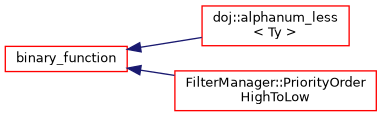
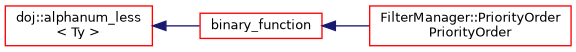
(171, 42) -> (183, 26)
(276, 91) -> (470, 26)
